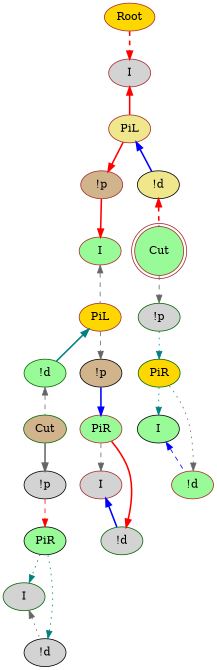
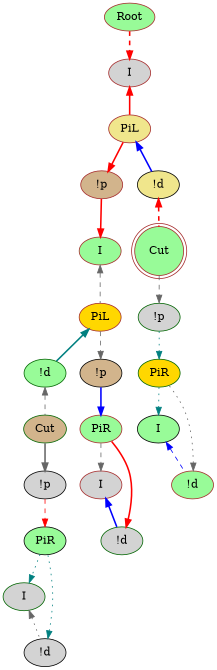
(130, 17) -> (130, 17)
